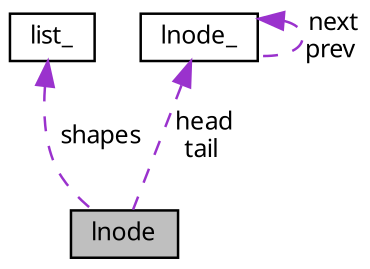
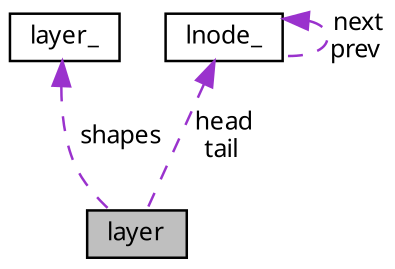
(52, 37) -> (65, 37)
(125, 234) -> (137, 234)
